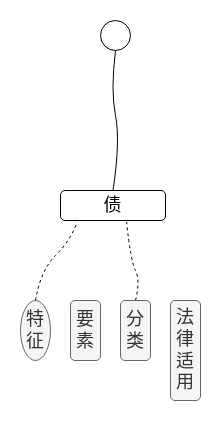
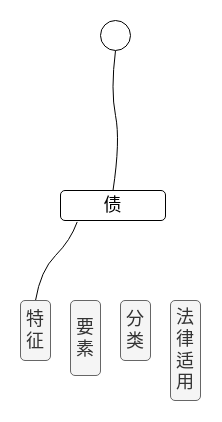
(53, 259) -> (53, 259)
(132, 261) -> none
(36, 331) -> (36, 331)
(86, 331) -> (86, 338)
